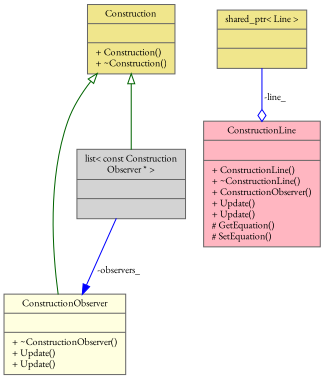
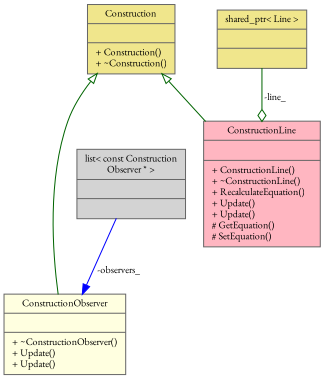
(262, 89) -> (262, 89)
(131, 117) -> (187, 101)
(262, 192) -> (258, 192)
